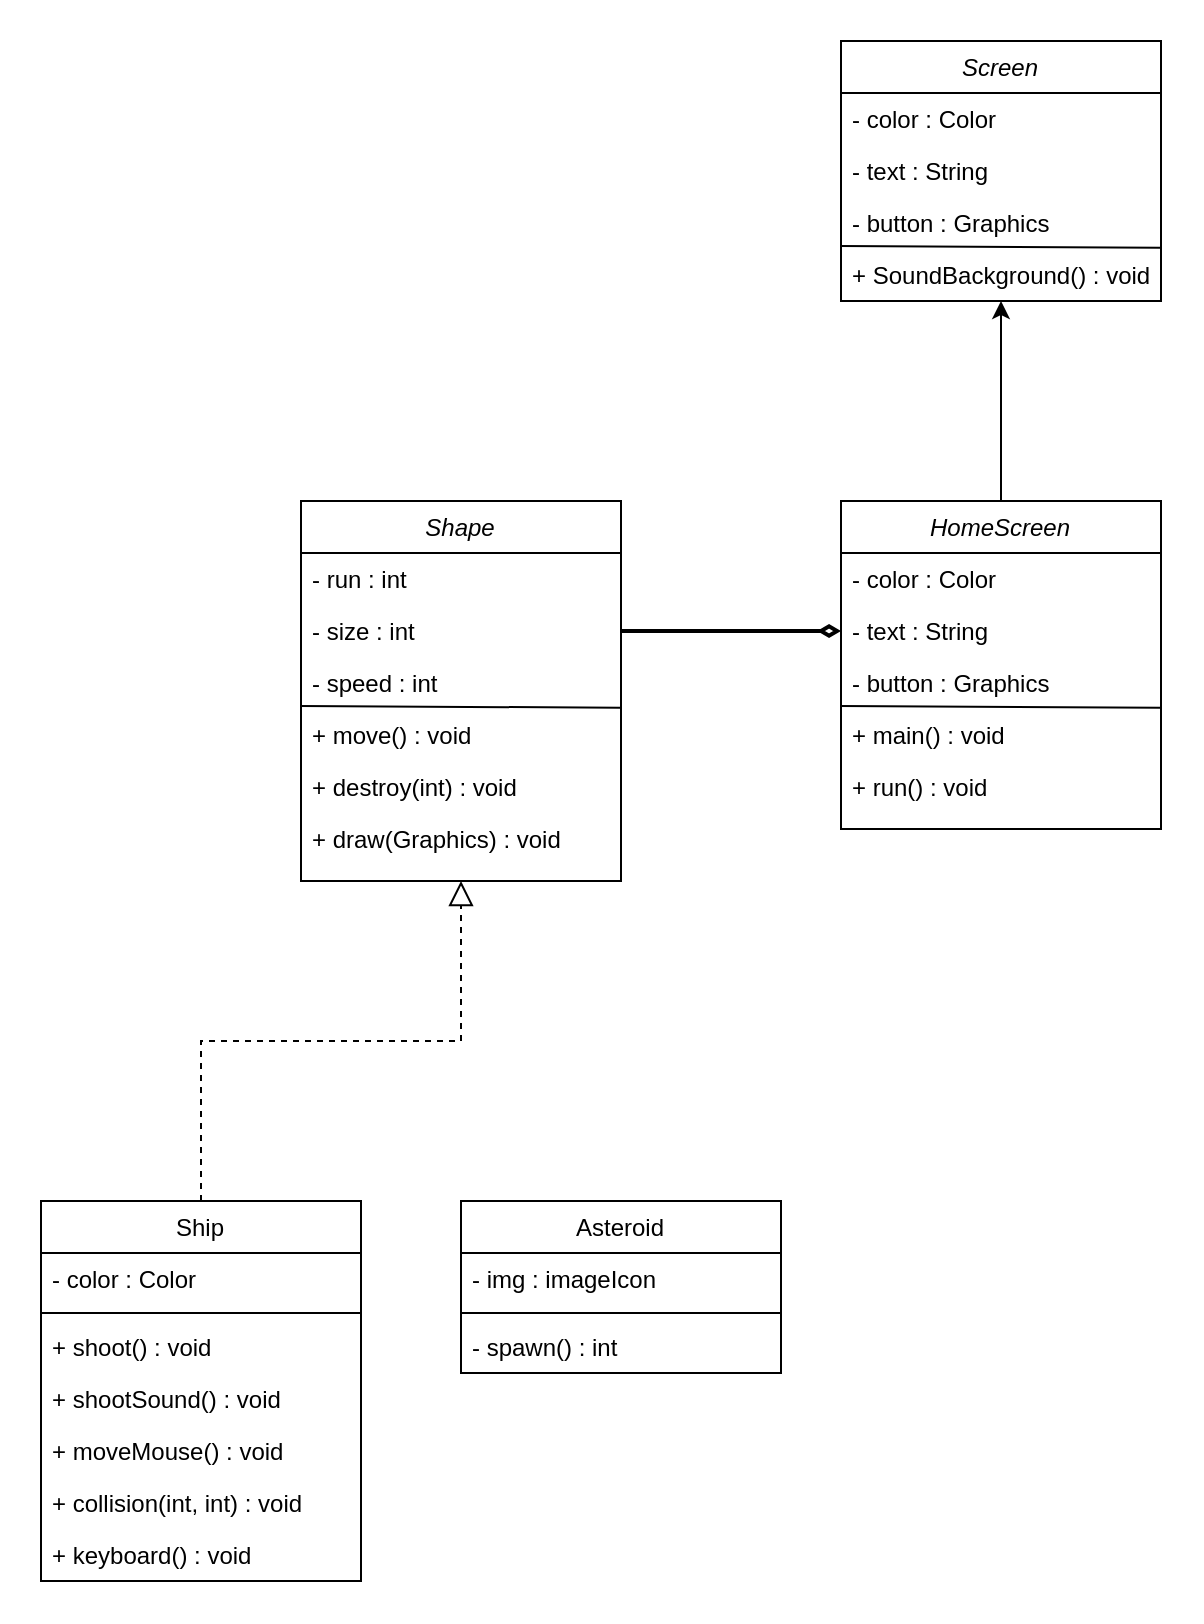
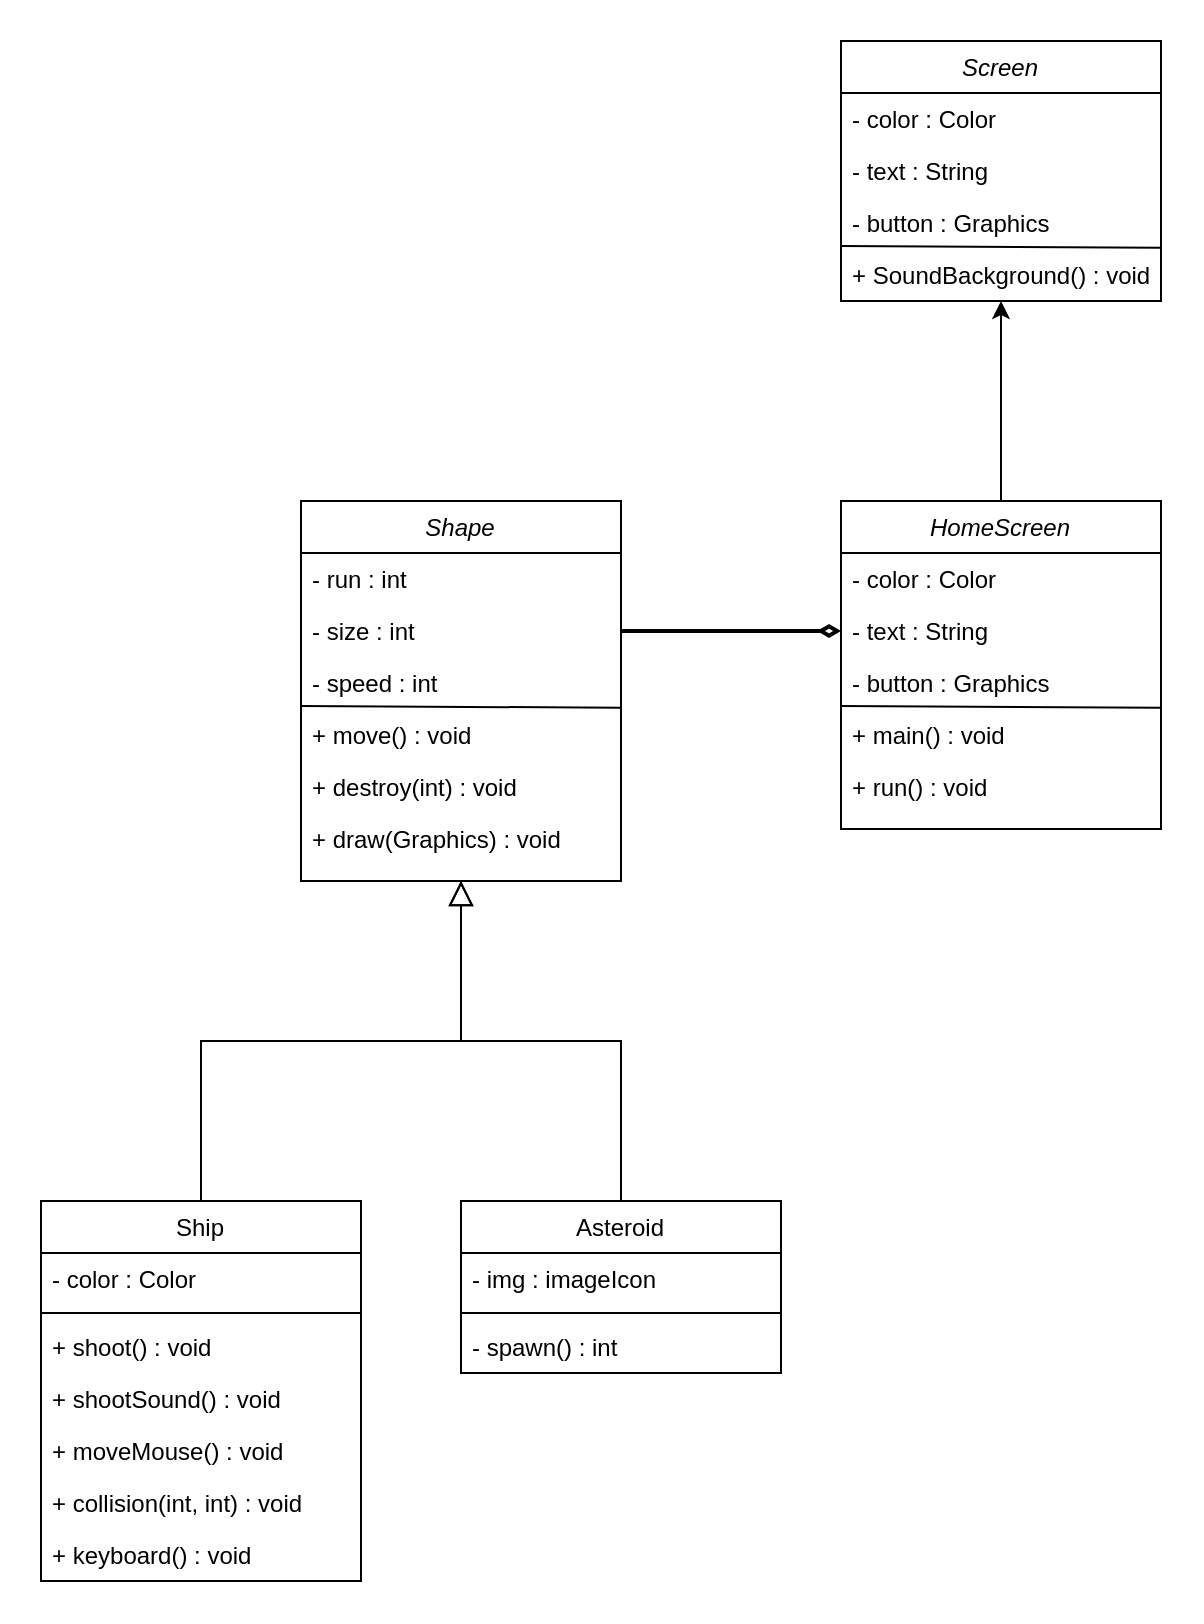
(251, 1041) -> (251, 1041)
none -> (621, 1043)
